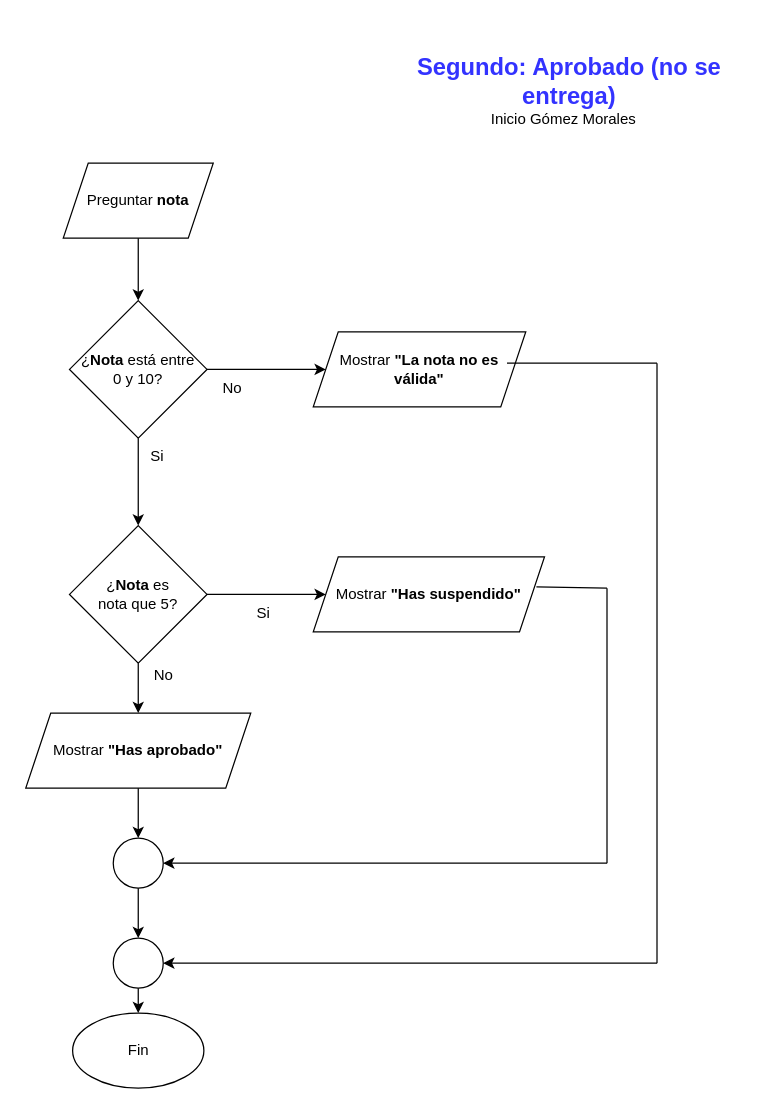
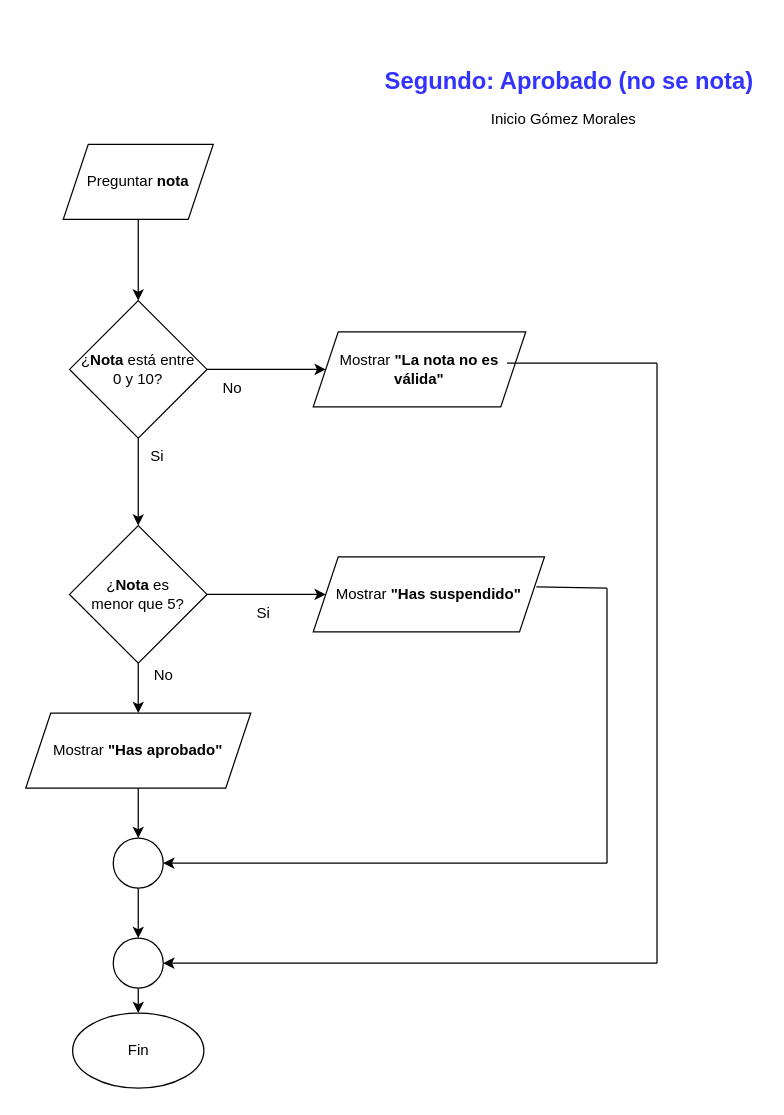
(569, 82) -> (569, 82)
(138, 201) -> (138, 182)
(138, 594) -> (138, 594)
